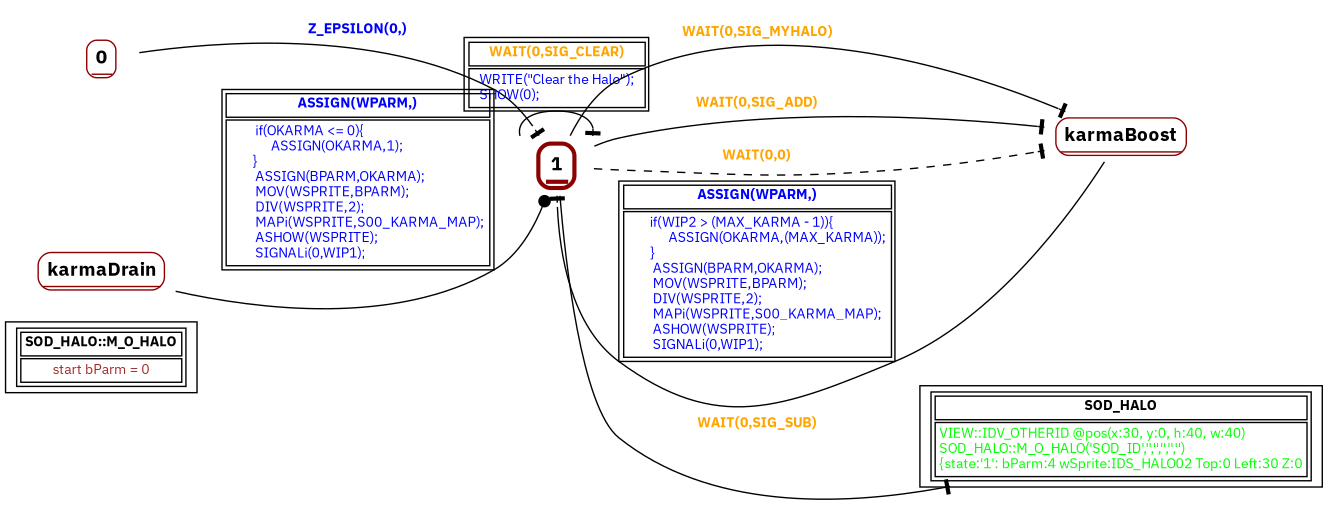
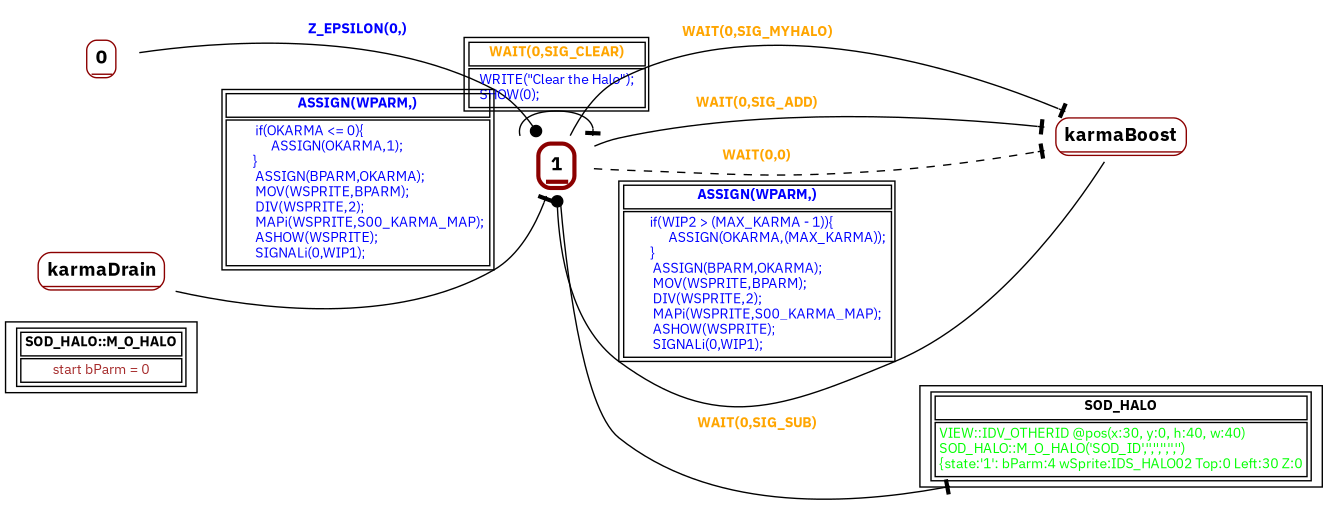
(347, 48) -> (347, 48)
(380, 305) -> (380, 305)
(815, 392) -> (815, 392)
